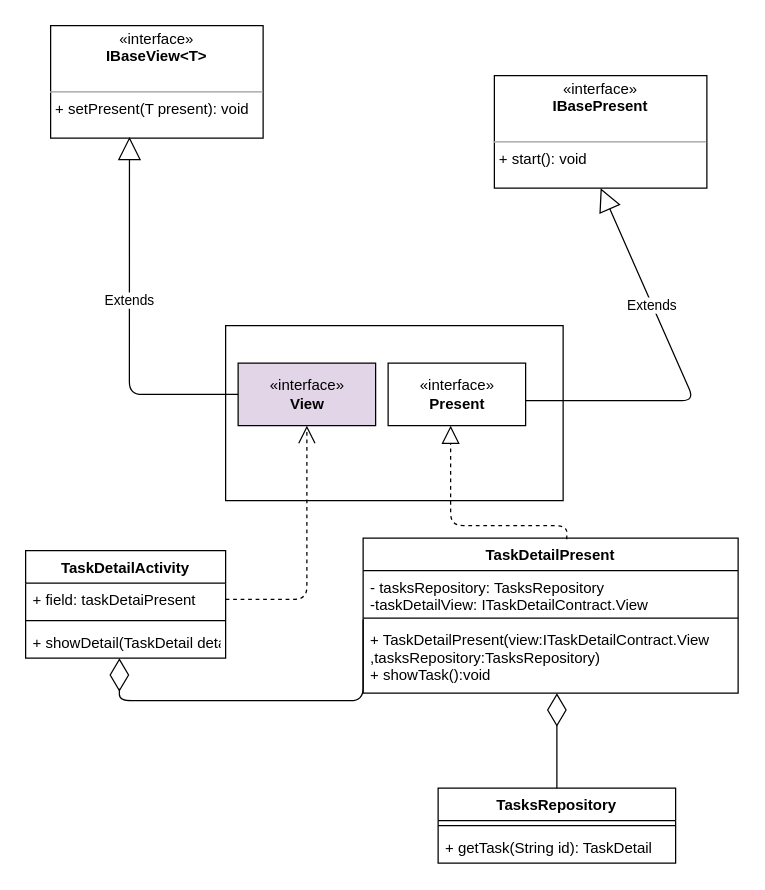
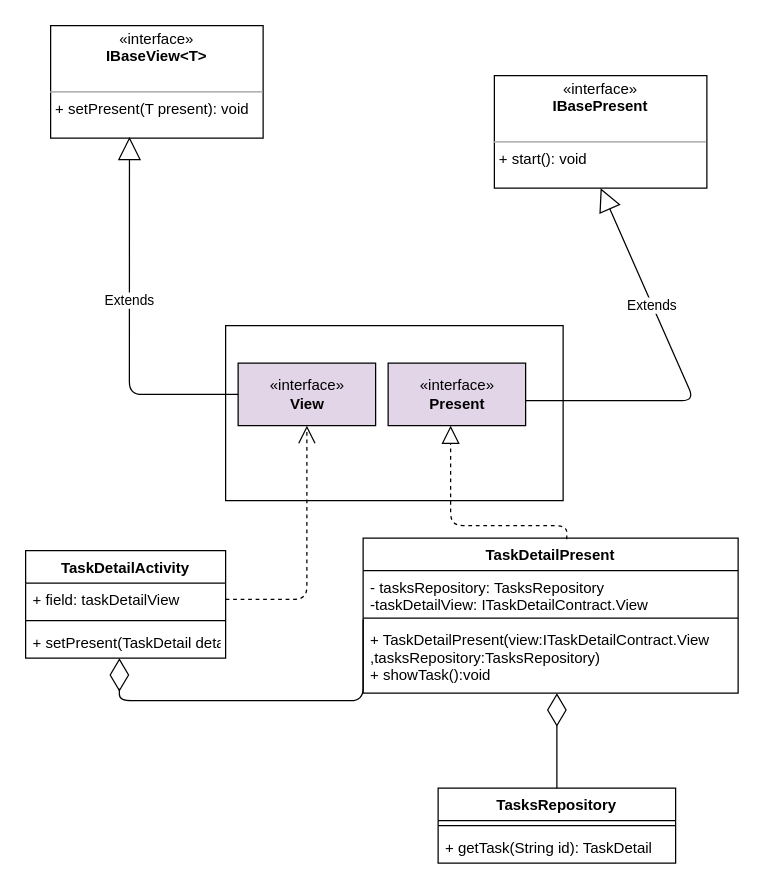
(457, 394) -> (457, 394)
(126, 600) -> (114, 600)
(164, 643) -> (168, 643)
